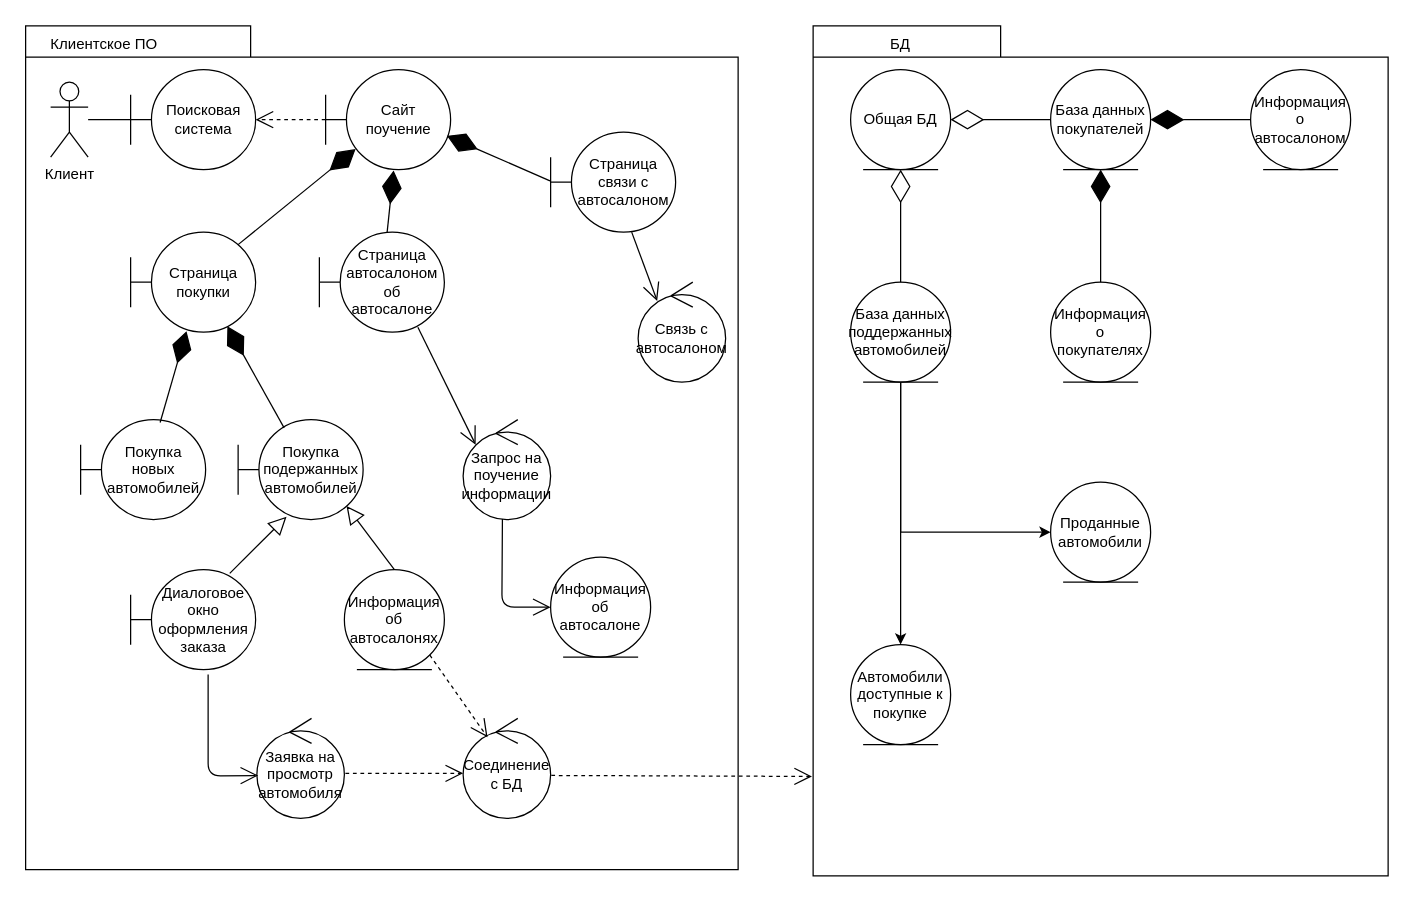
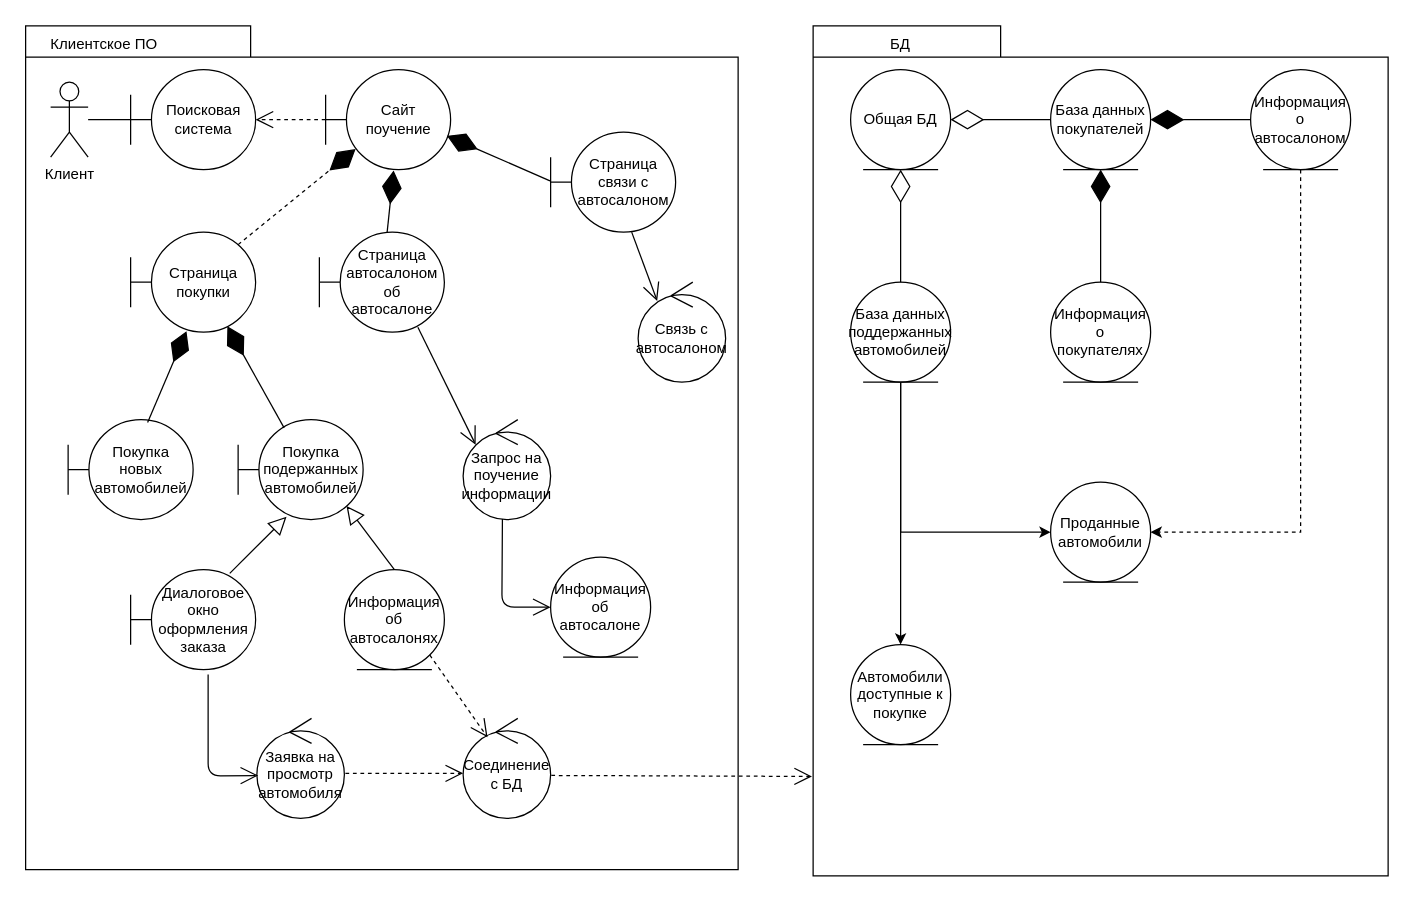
(285, 206) -> (285, 206)
none -> (1301, 423)
(143, 469) -> (131, 469)
